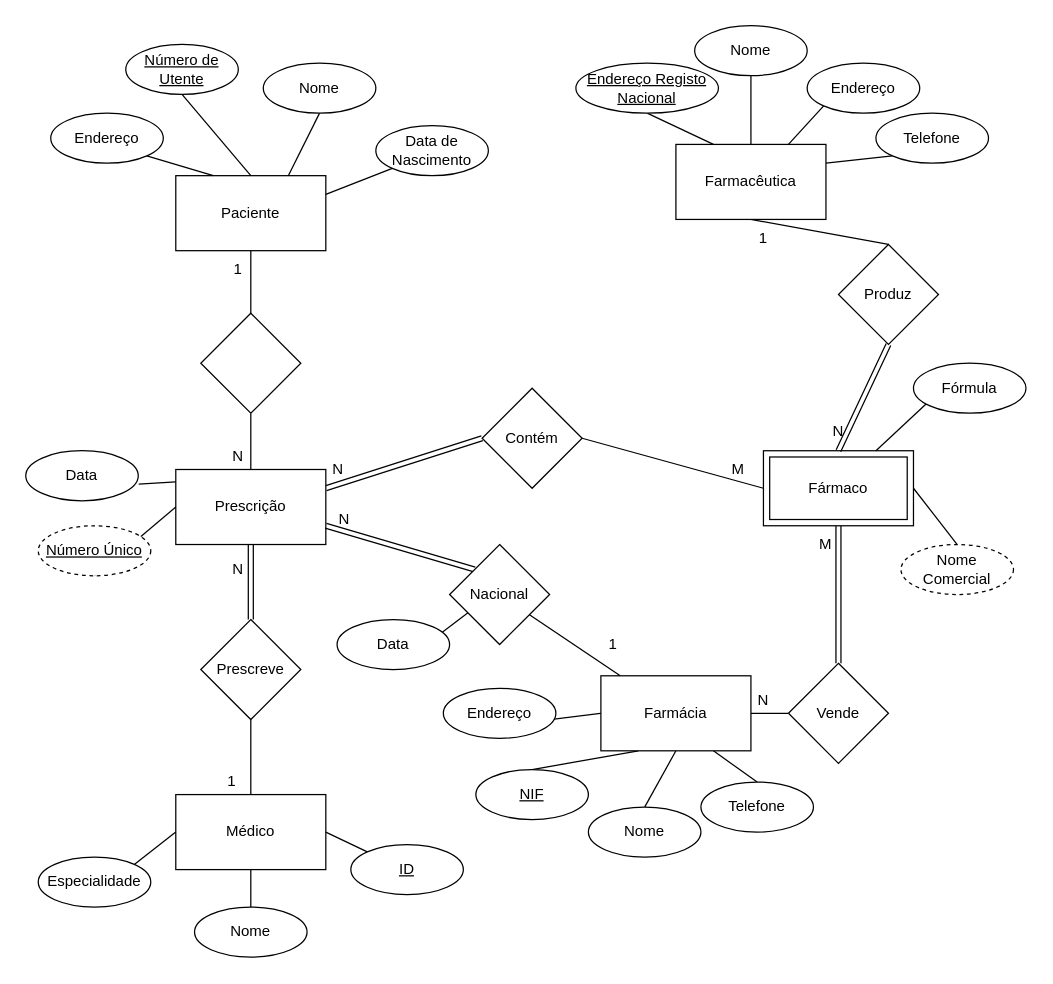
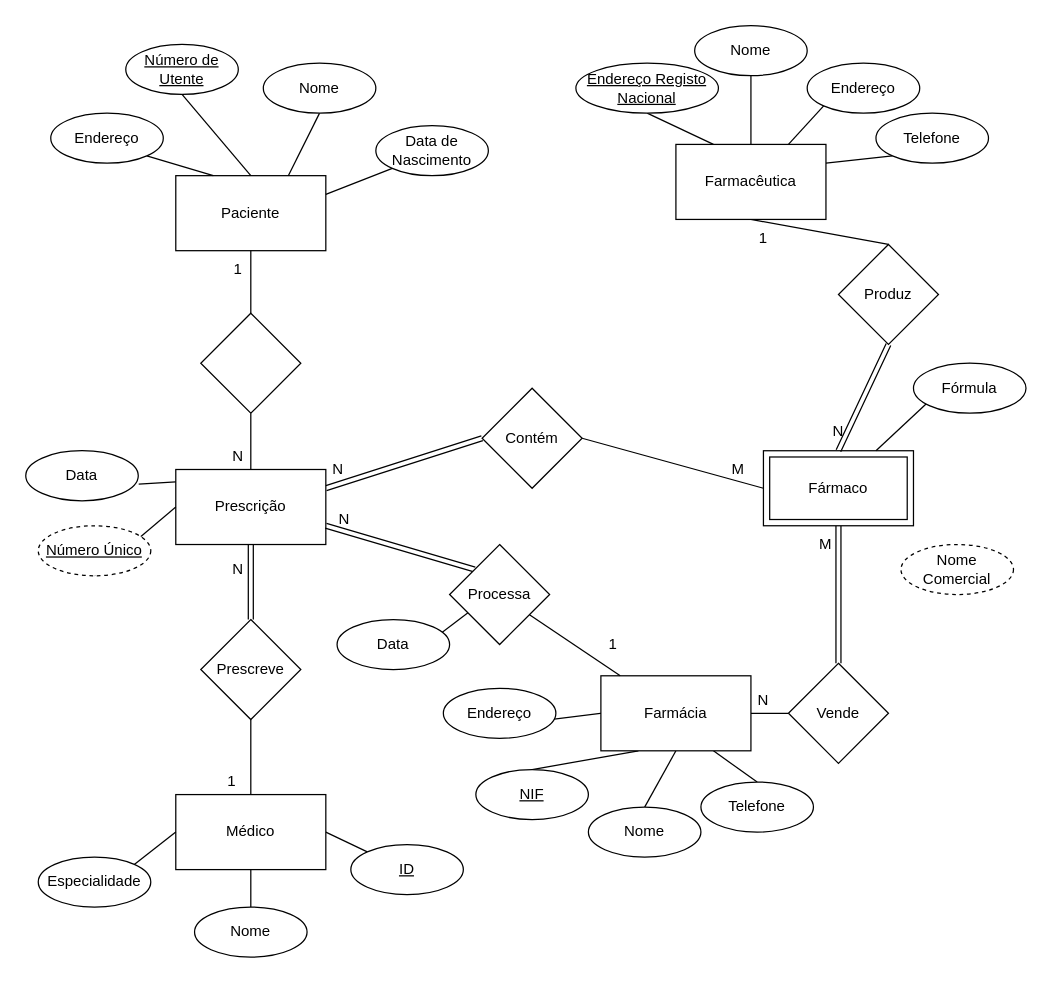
(935, 516) -> none
(499, 594) -> (499, 594)
